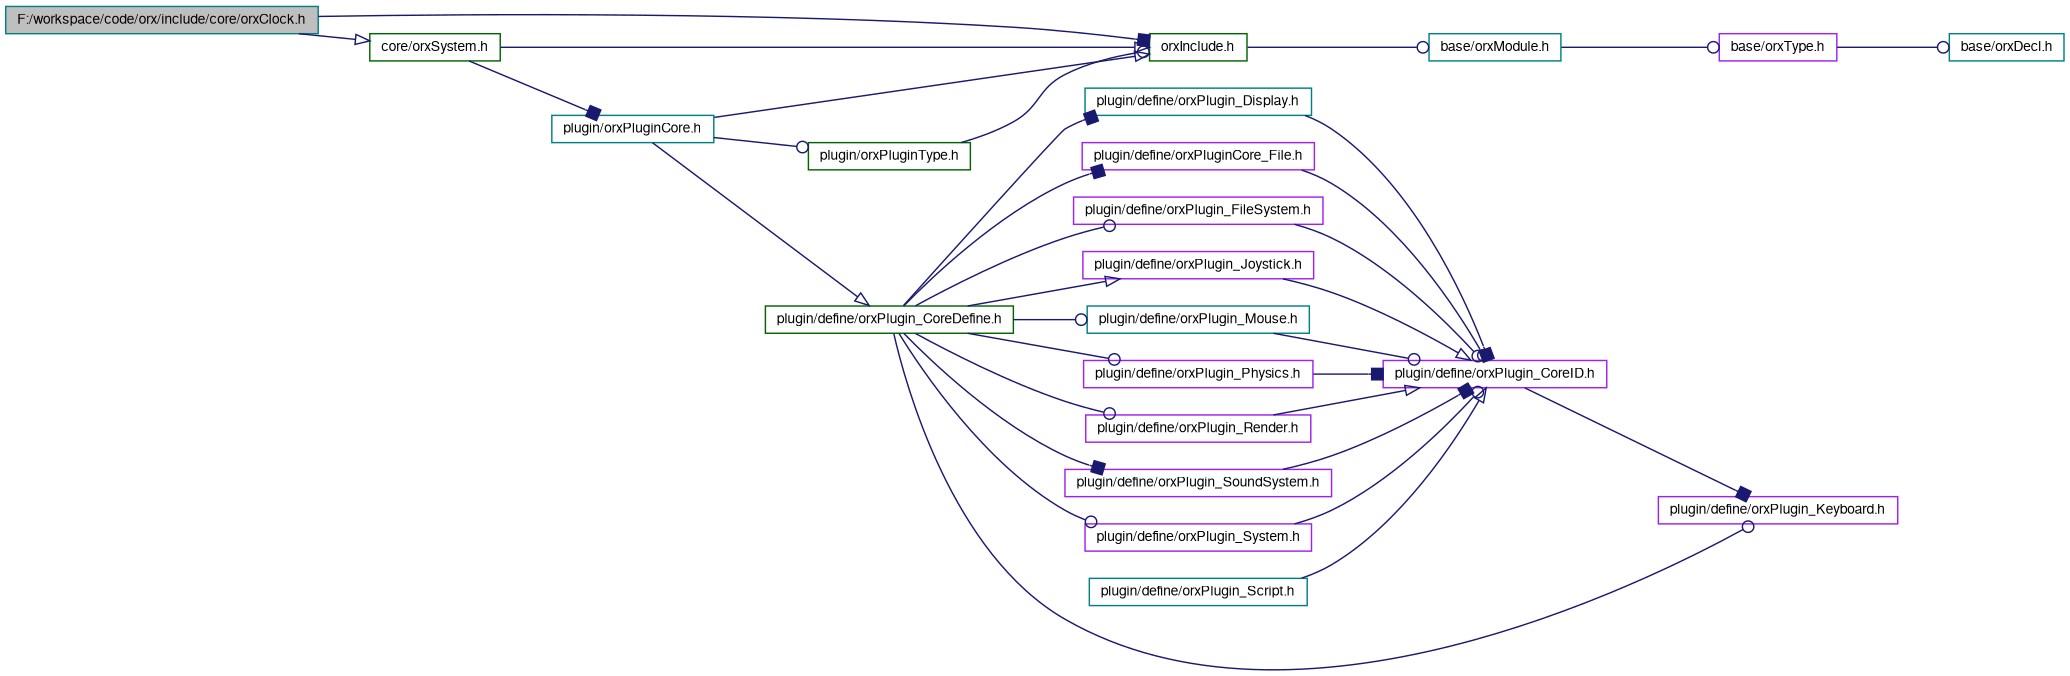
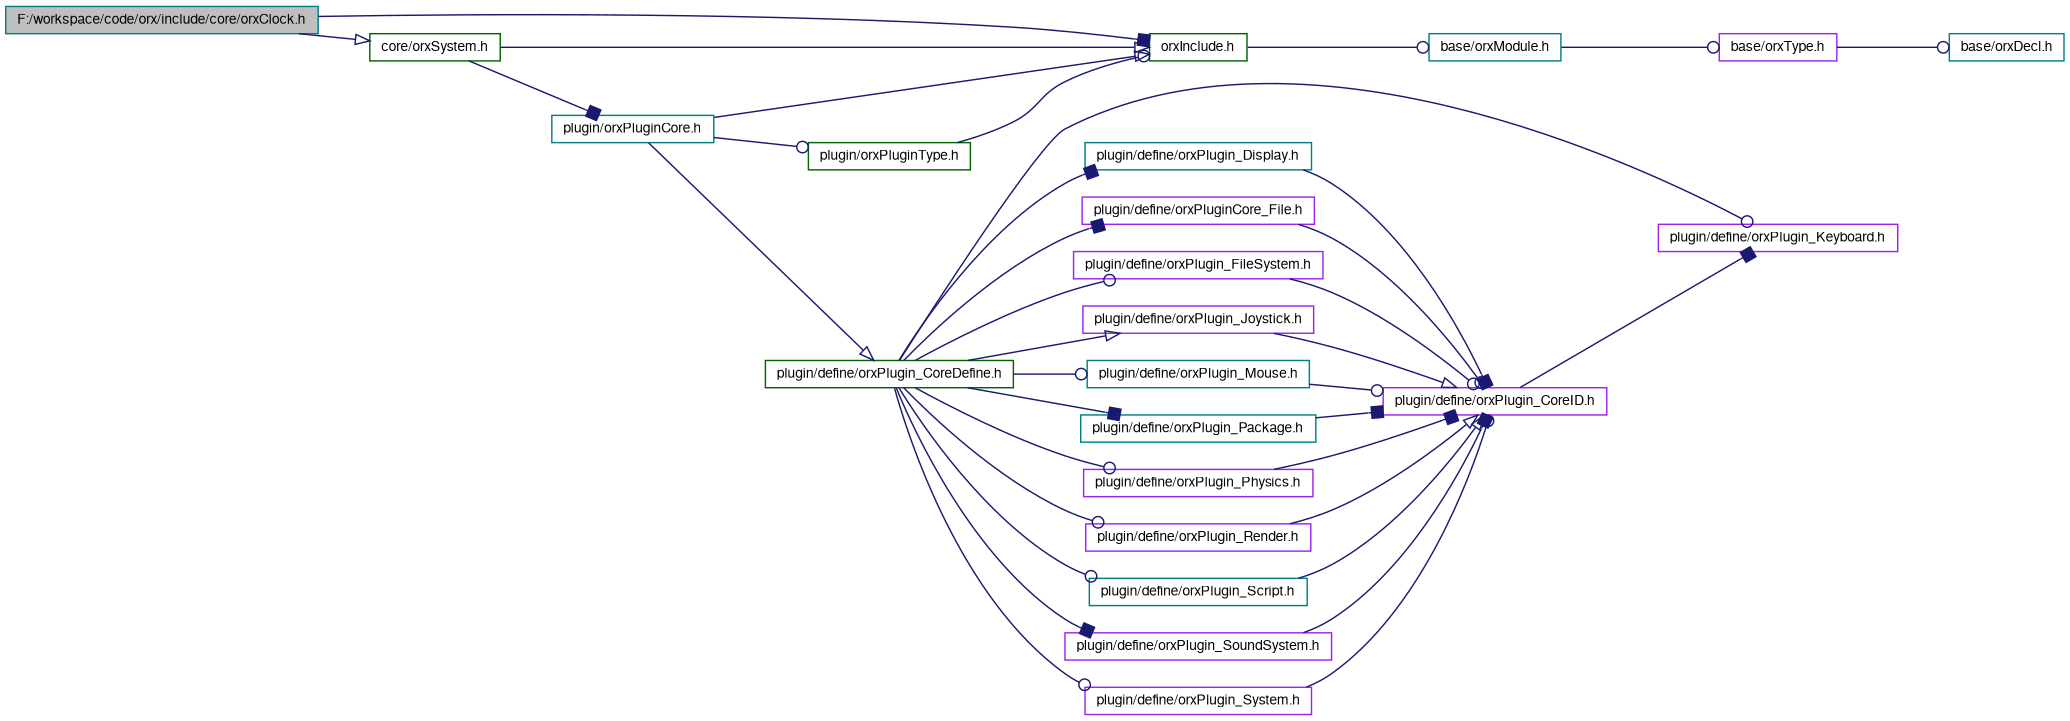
none -> (1198, 429)
none -> (979, 494)
